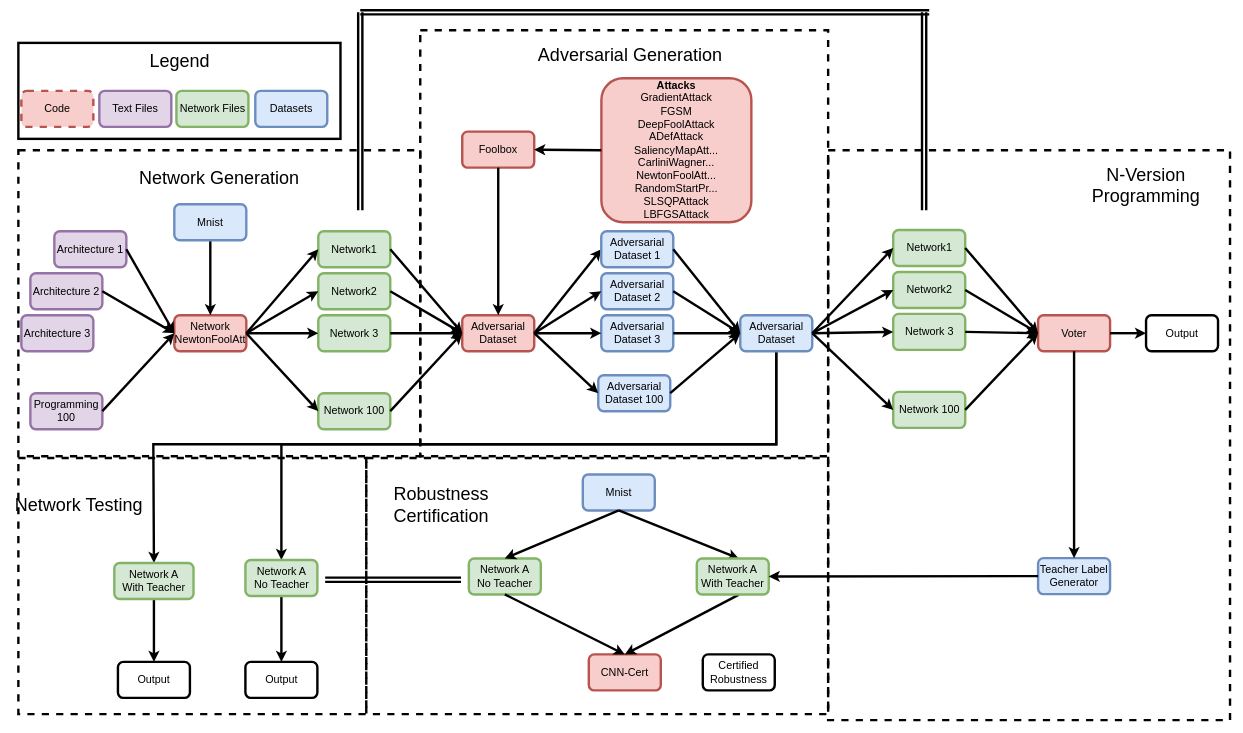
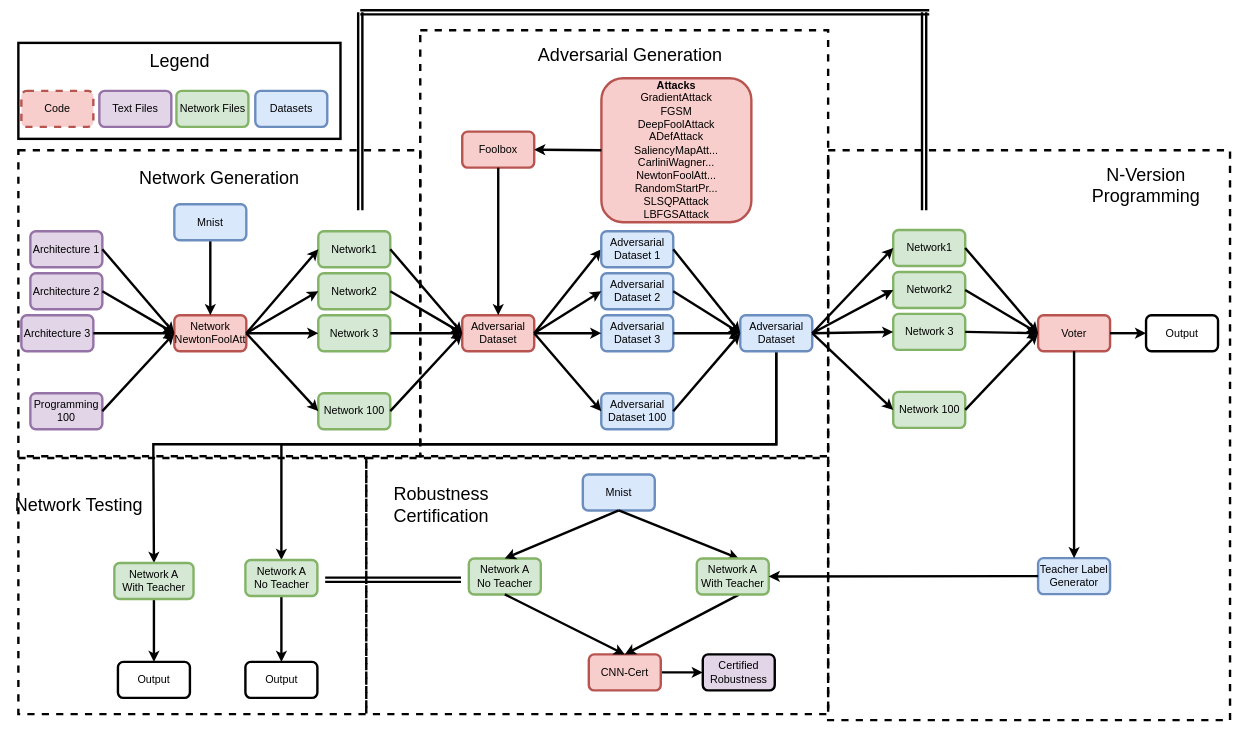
(90, 249) -> (66, 249)
none -> (130, 333)
(634, 393) -> (637, 411)
none -> (678, 673)
(739, 673) -> (739, 673)
